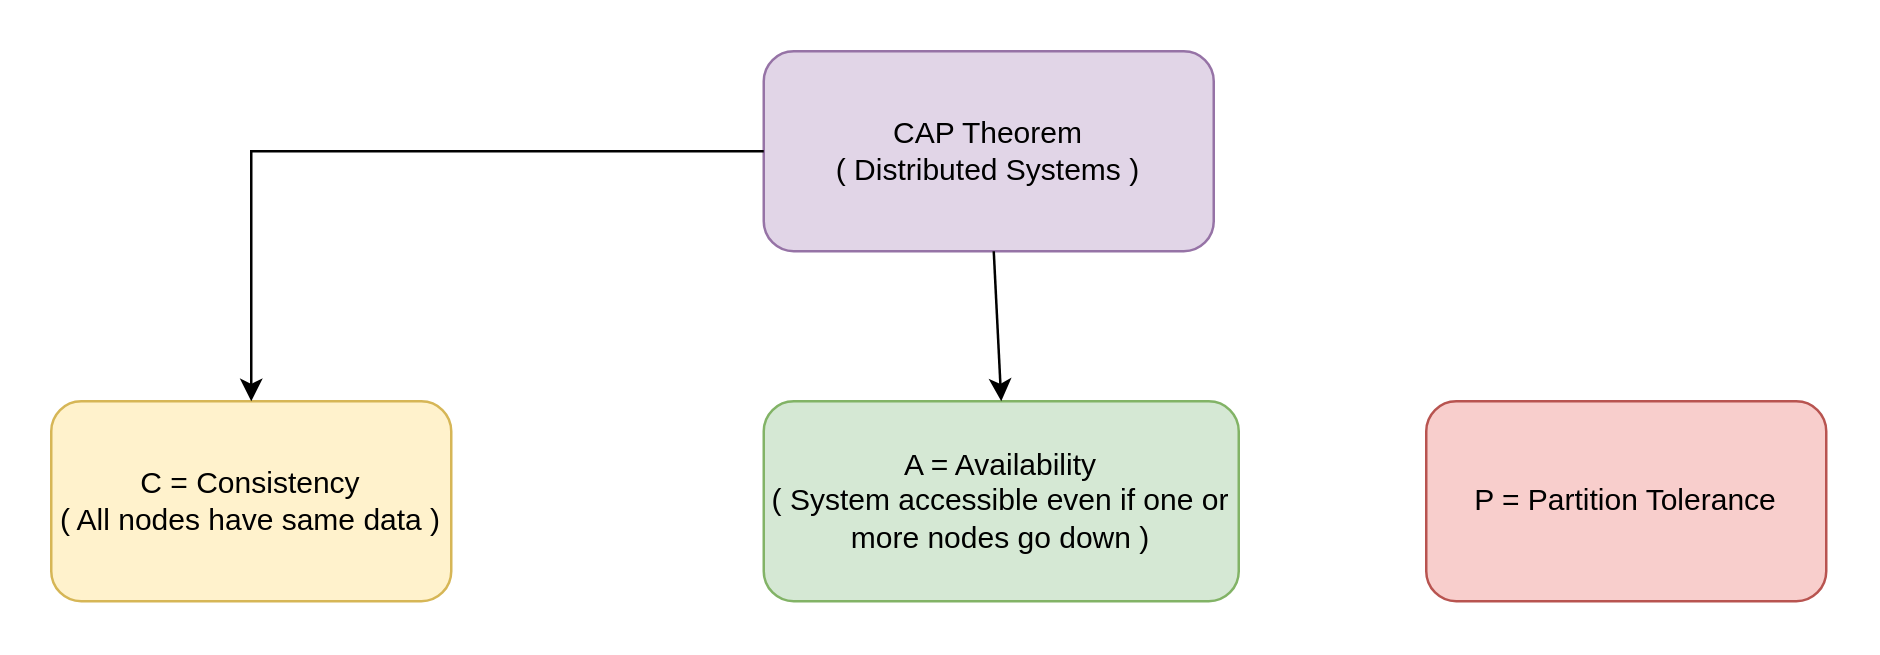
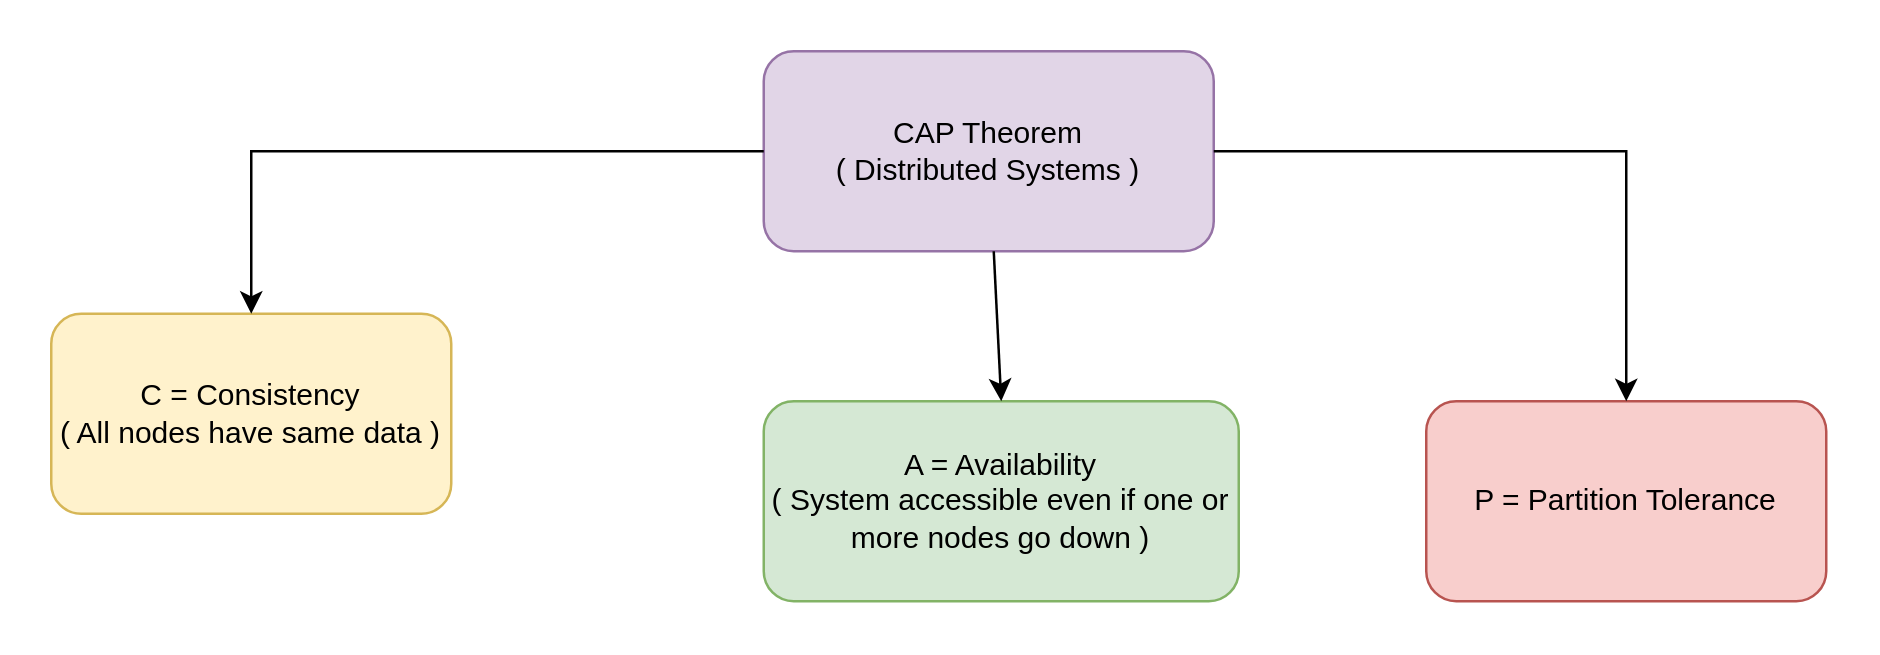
none -> (1537, 151)
(251, 501) -> (251, 414)
